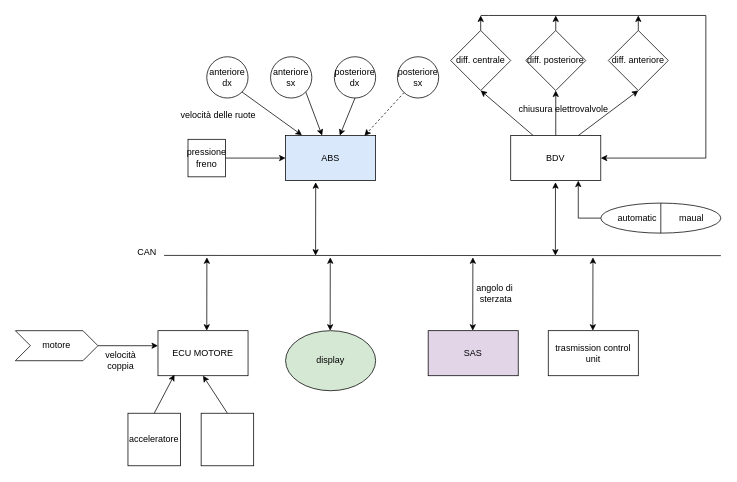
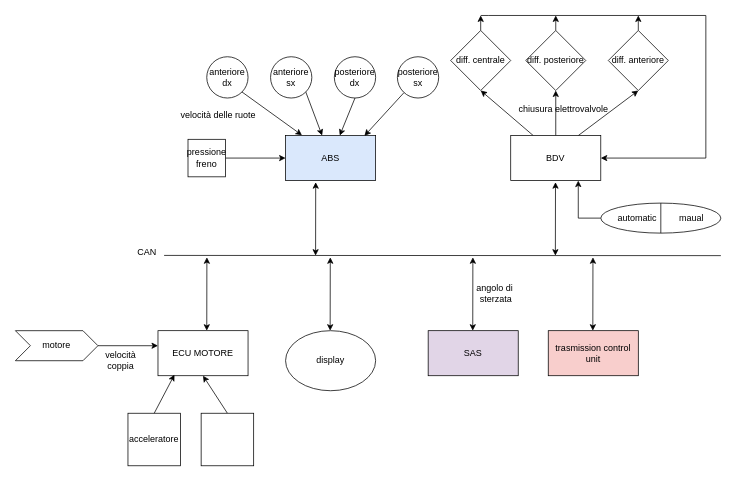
(386, 112) -> (386, 112)
(593, 353) -> (593, 353)
(330, 360) -> (330, 360)
